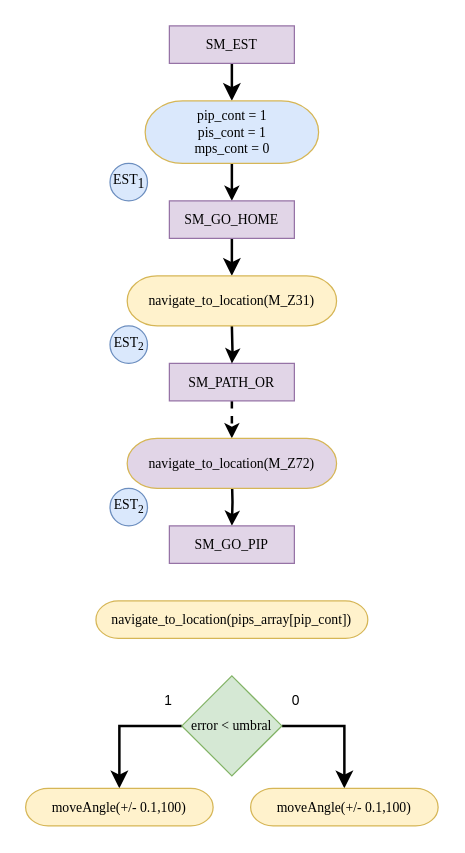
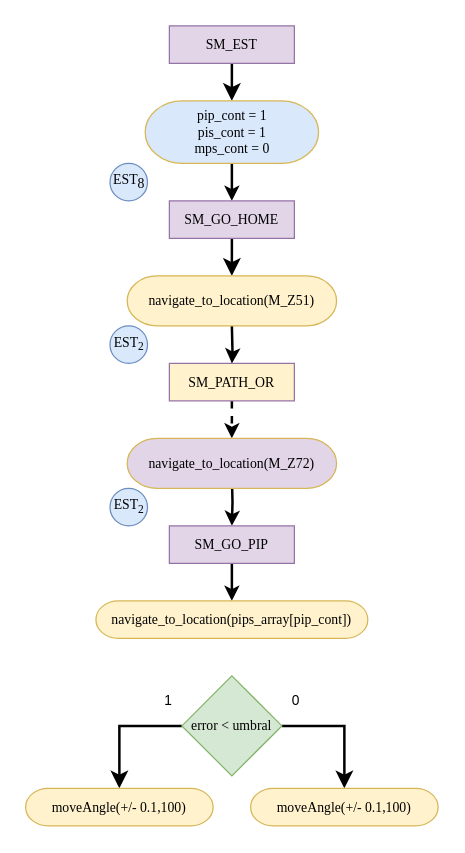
(129, 182) -> (129, 182)
(232, 301) -> (232, 301)
(232, 382) -> (232, 382)
none -> (232, 588)
